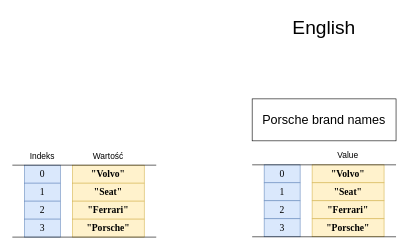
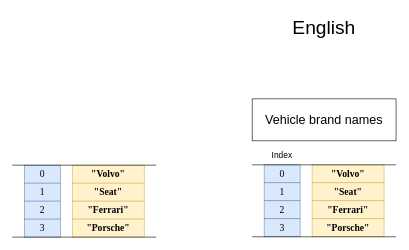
(324, 120) -> (324, 120)
(42, 156) -> none
(108, 156) -> none
none -> (282, 156)
(348, 156) -> none
